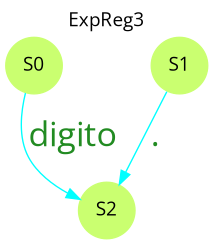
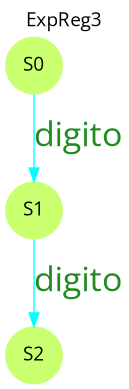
(155, 138) -> (79, 283)
(26, 152) -> (34, 131)
